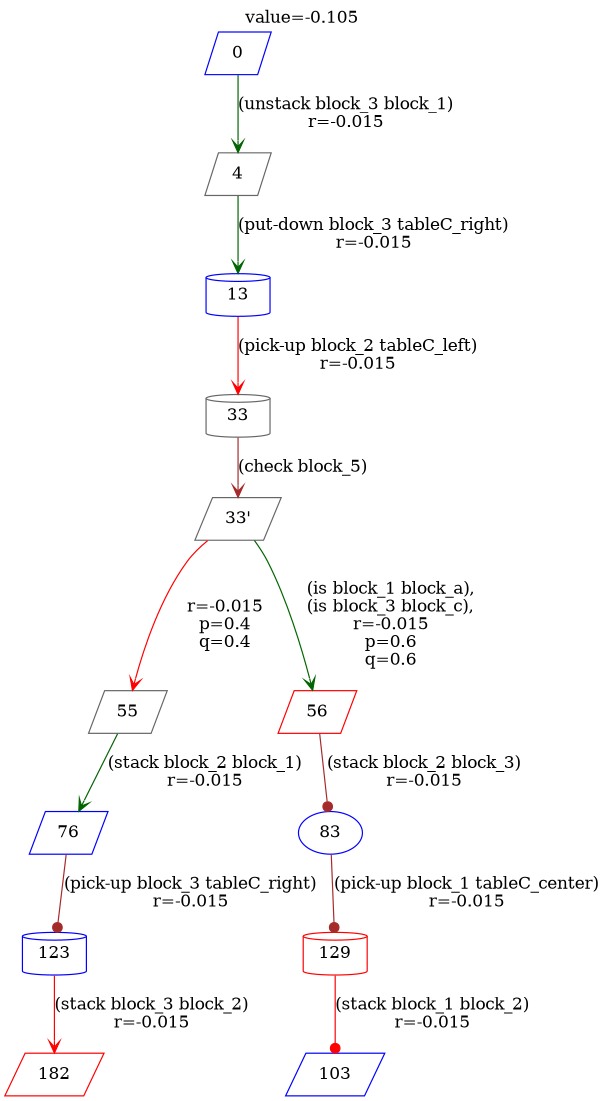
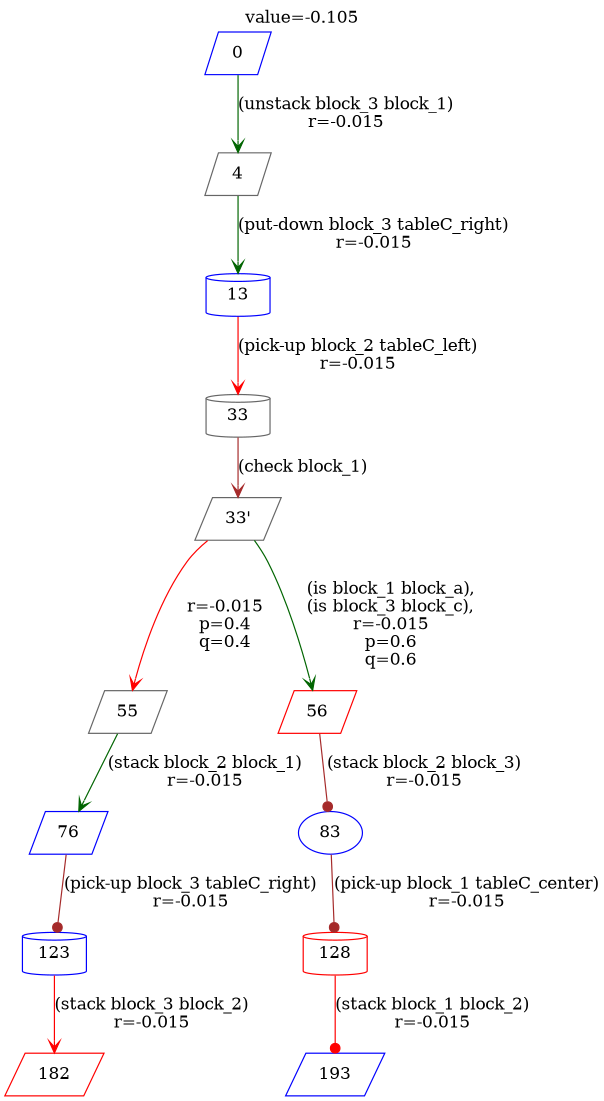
(303, 467) -> (303, 467)
(335, 954) -> (335, 954)
(335, 1075) -> (335, 1075)
